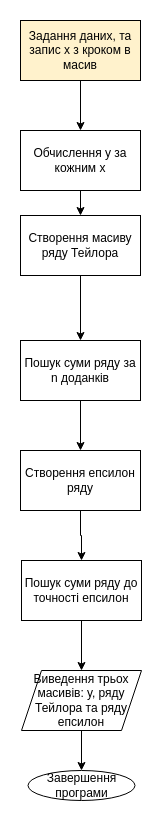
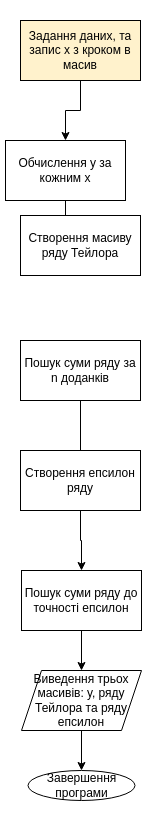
(81, 161) -> (66, 171)
(81, 305) -> none
(81, 442) -> (81, 445)
(82, 591) -> (82, 601)
